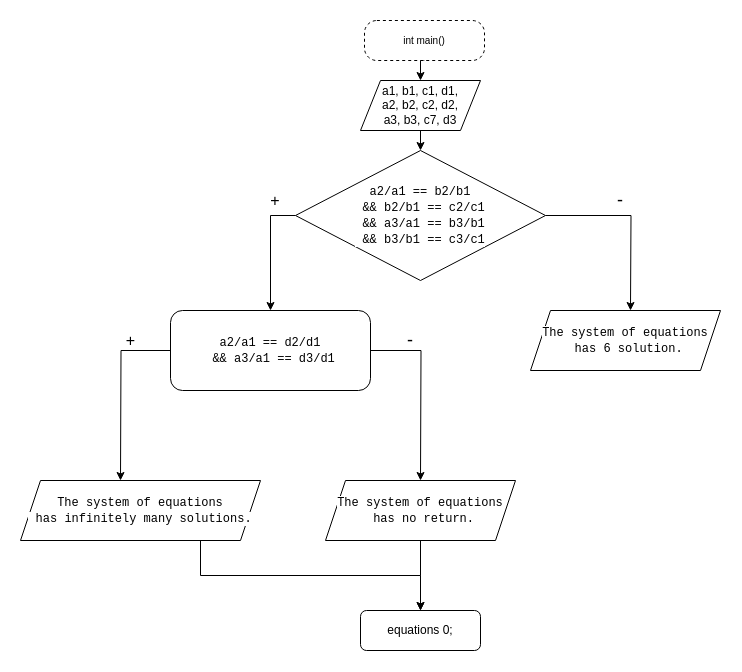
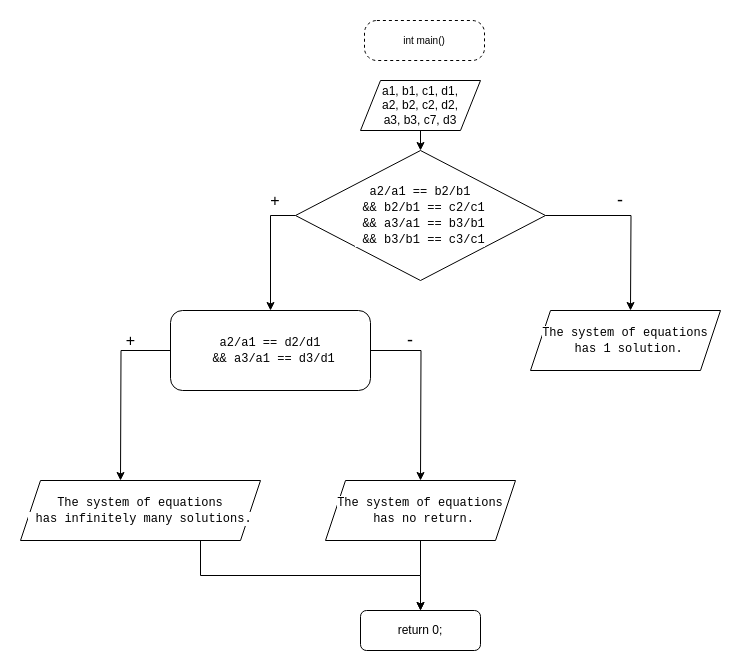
(421, 66) -> none
(626, 341) -> (626, 341)
(421, 631) -> (421, 631)
